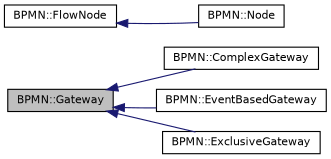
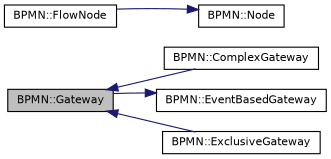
(163, 24) -> (152, 9)
(141, 108) -> (129, 93)
